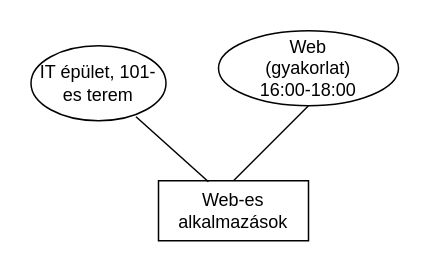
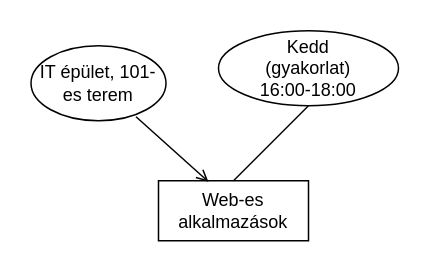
(308, 68) -> (308, 68)
(204, 178) -> (203, 177)
